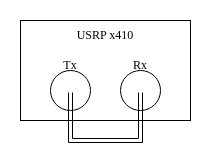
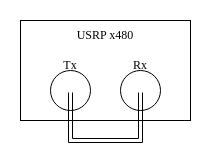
(106, 36) -> (106, 36)
